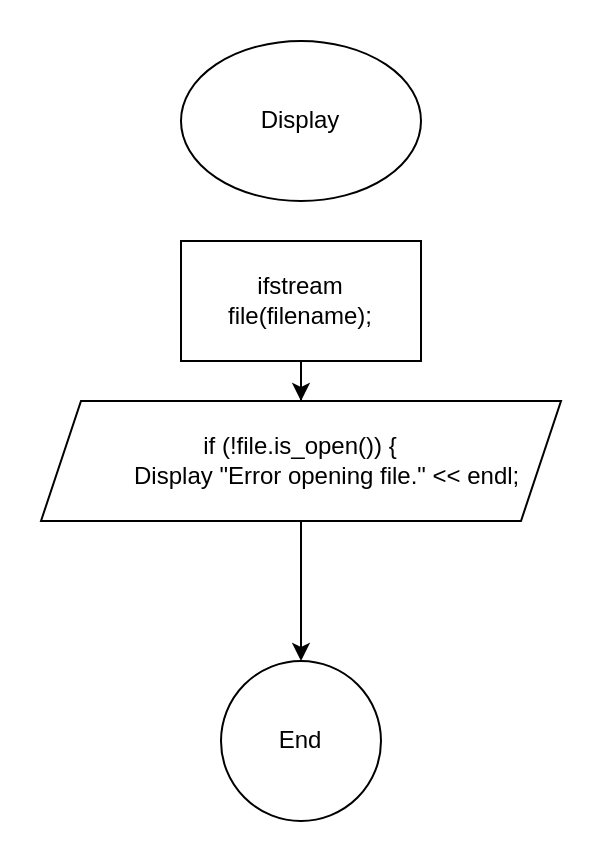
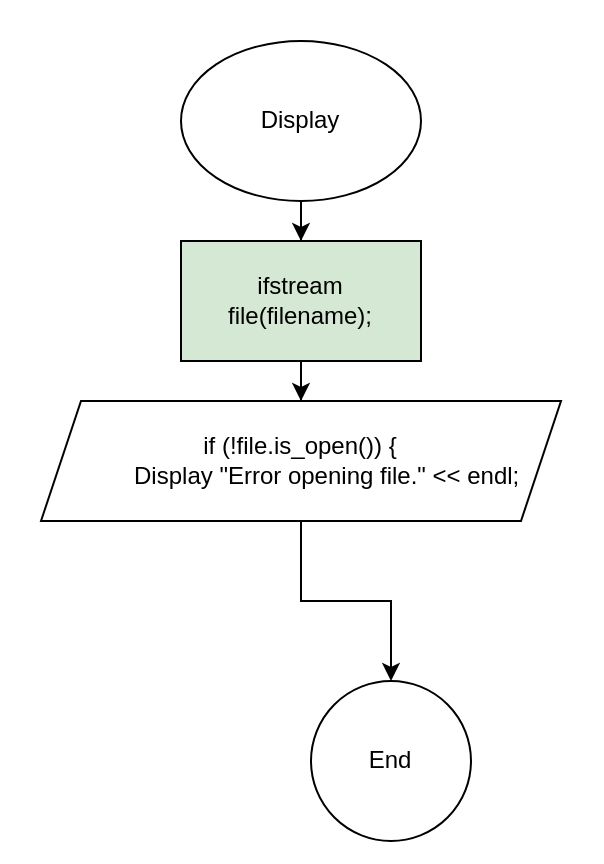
none -> (301, 228)
(301, 301) -> (301, 301)
(301, 741) -> (391, 761)
